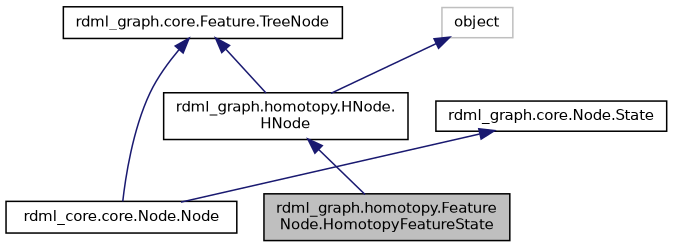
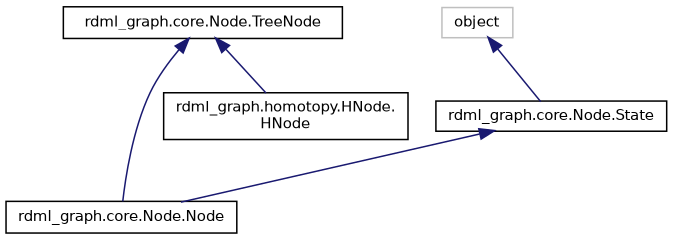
(203, 23) -> (203, 23)
(384, 68) -> (519, 75)
(121, 217) -> (121, 217)
(387, 217) -> none
